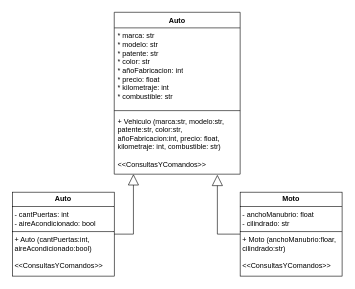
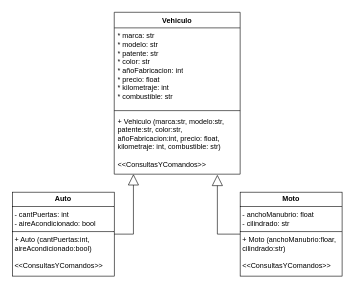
(177, 21) -> (177, 21)
